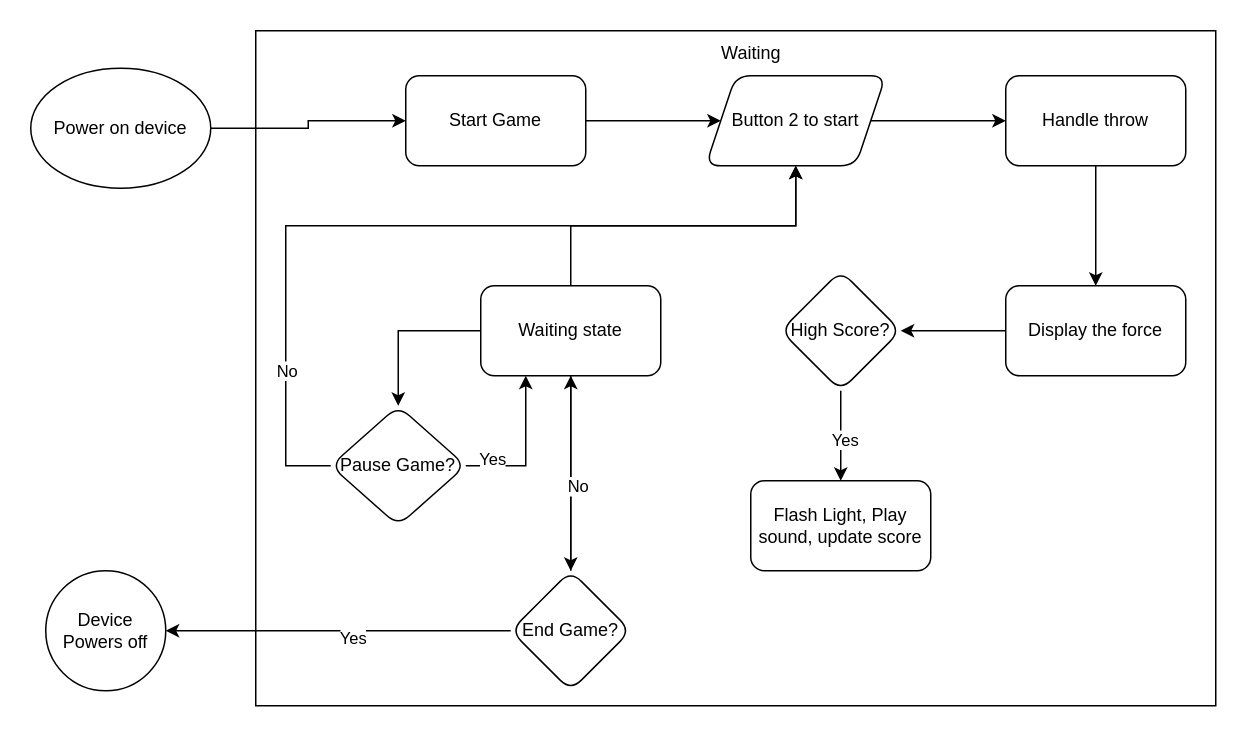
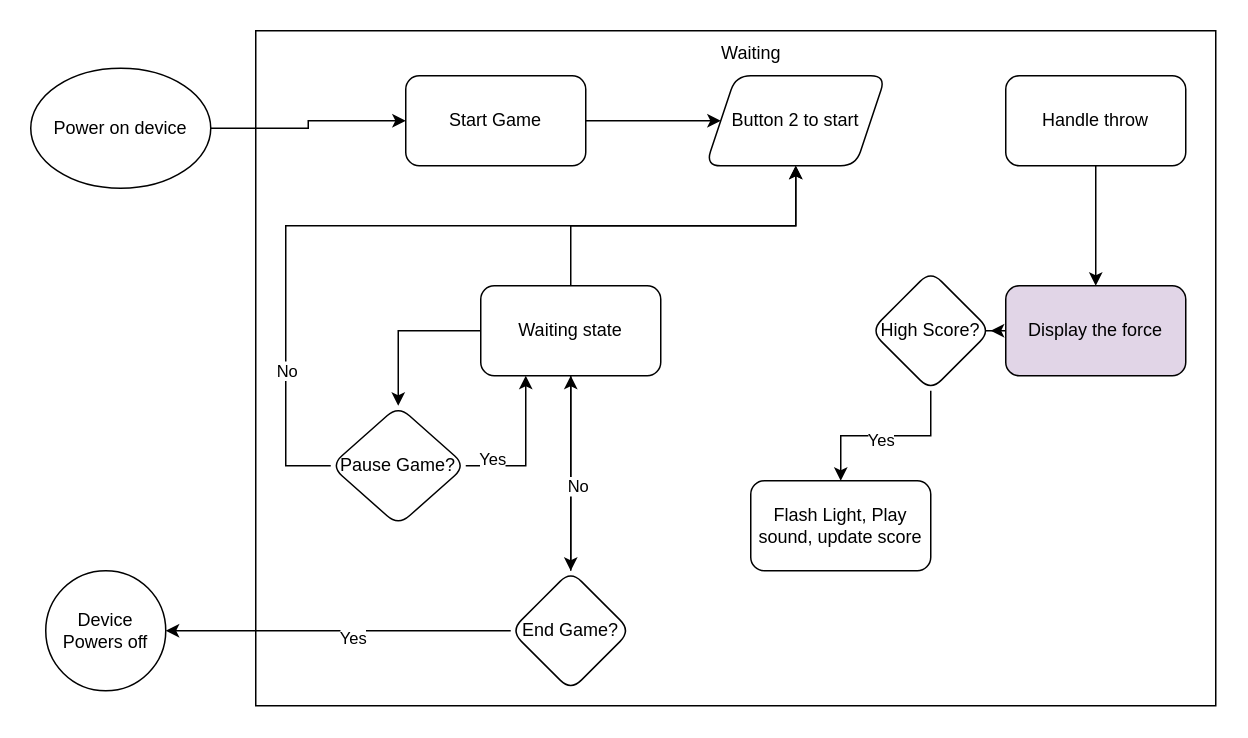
(933, 121) -> none
(841, 331) -> (931, 331)
(1096, 331) -> (1096, 331)
